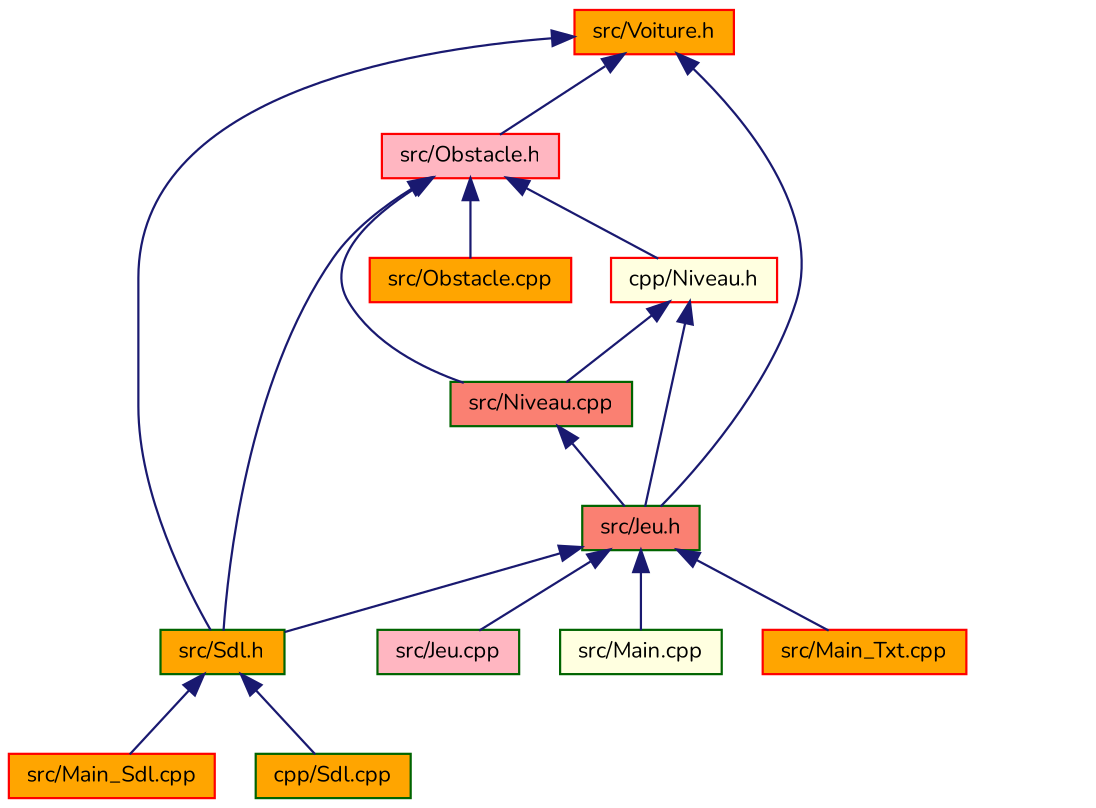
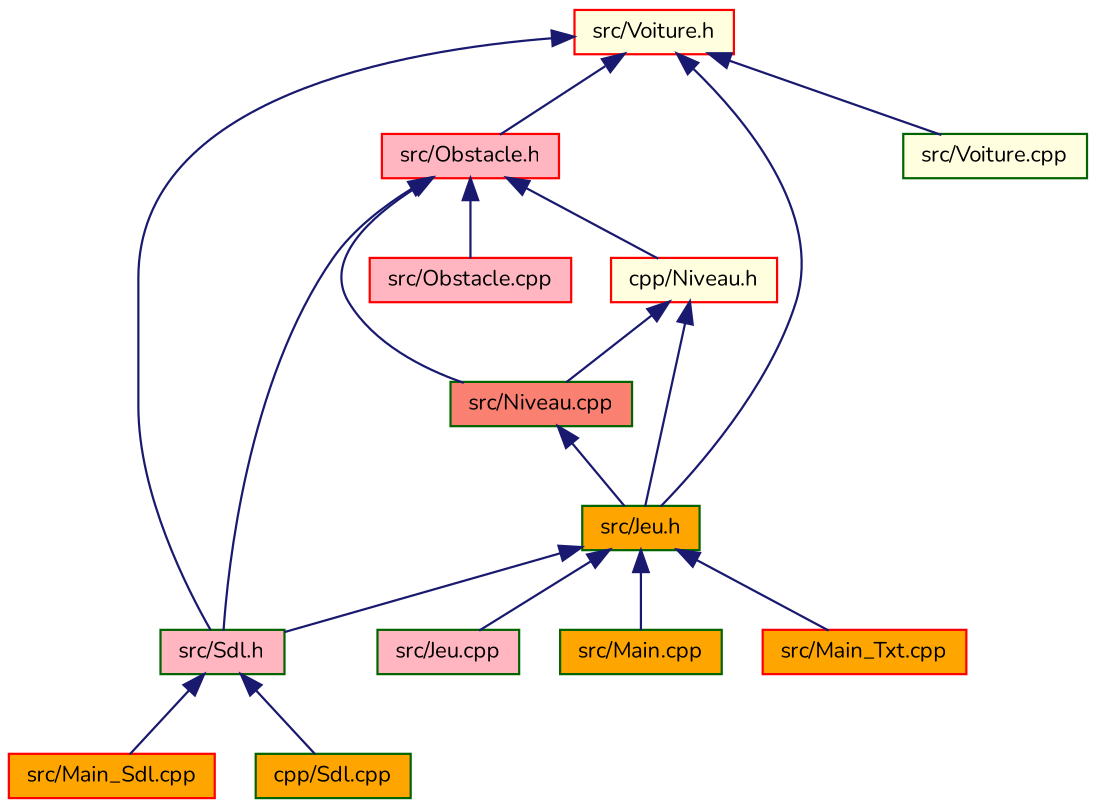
(654, 32) -> (654, 32)
none -> (995, 156)
(470, 280) -> (470, 280)
(641, 528) -> (641, 528)
(222, 652) -> (222, 652)
(641, 652) -> (641, 652)
